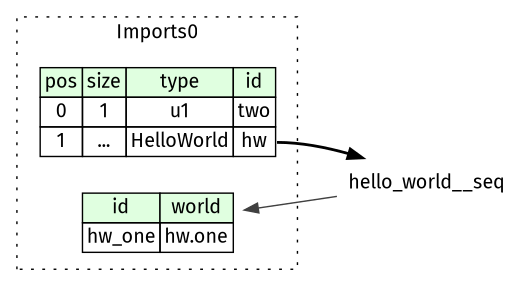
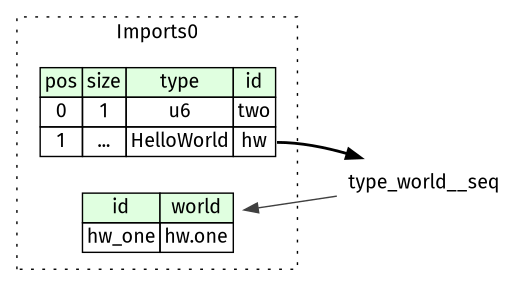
(180, 111) -> (180, 111)
(427, 183) -> (424, 183)
